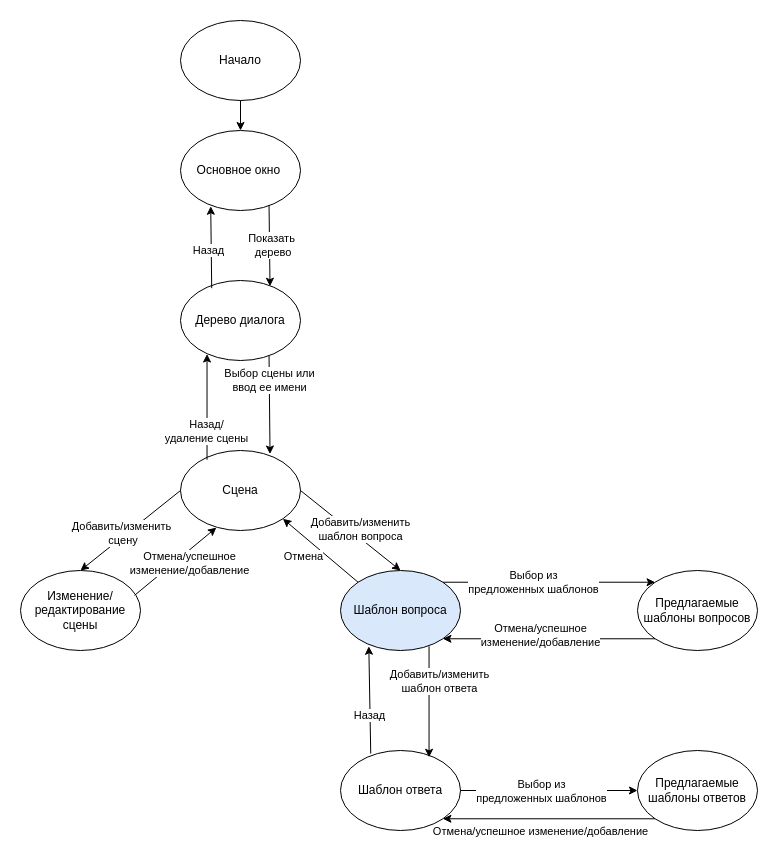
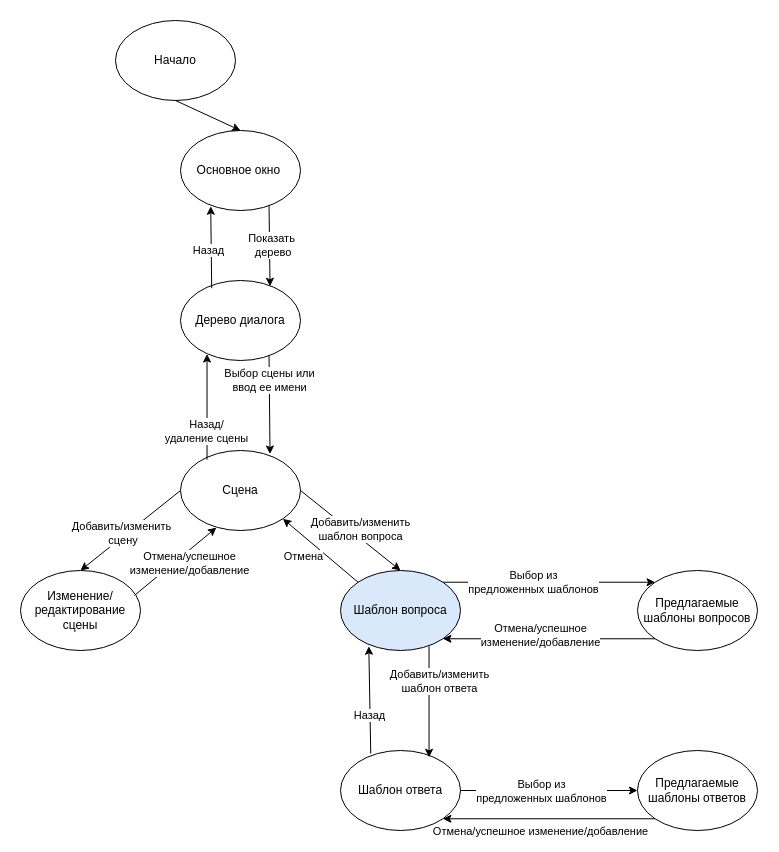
(241, 61) -> (176, 61)
